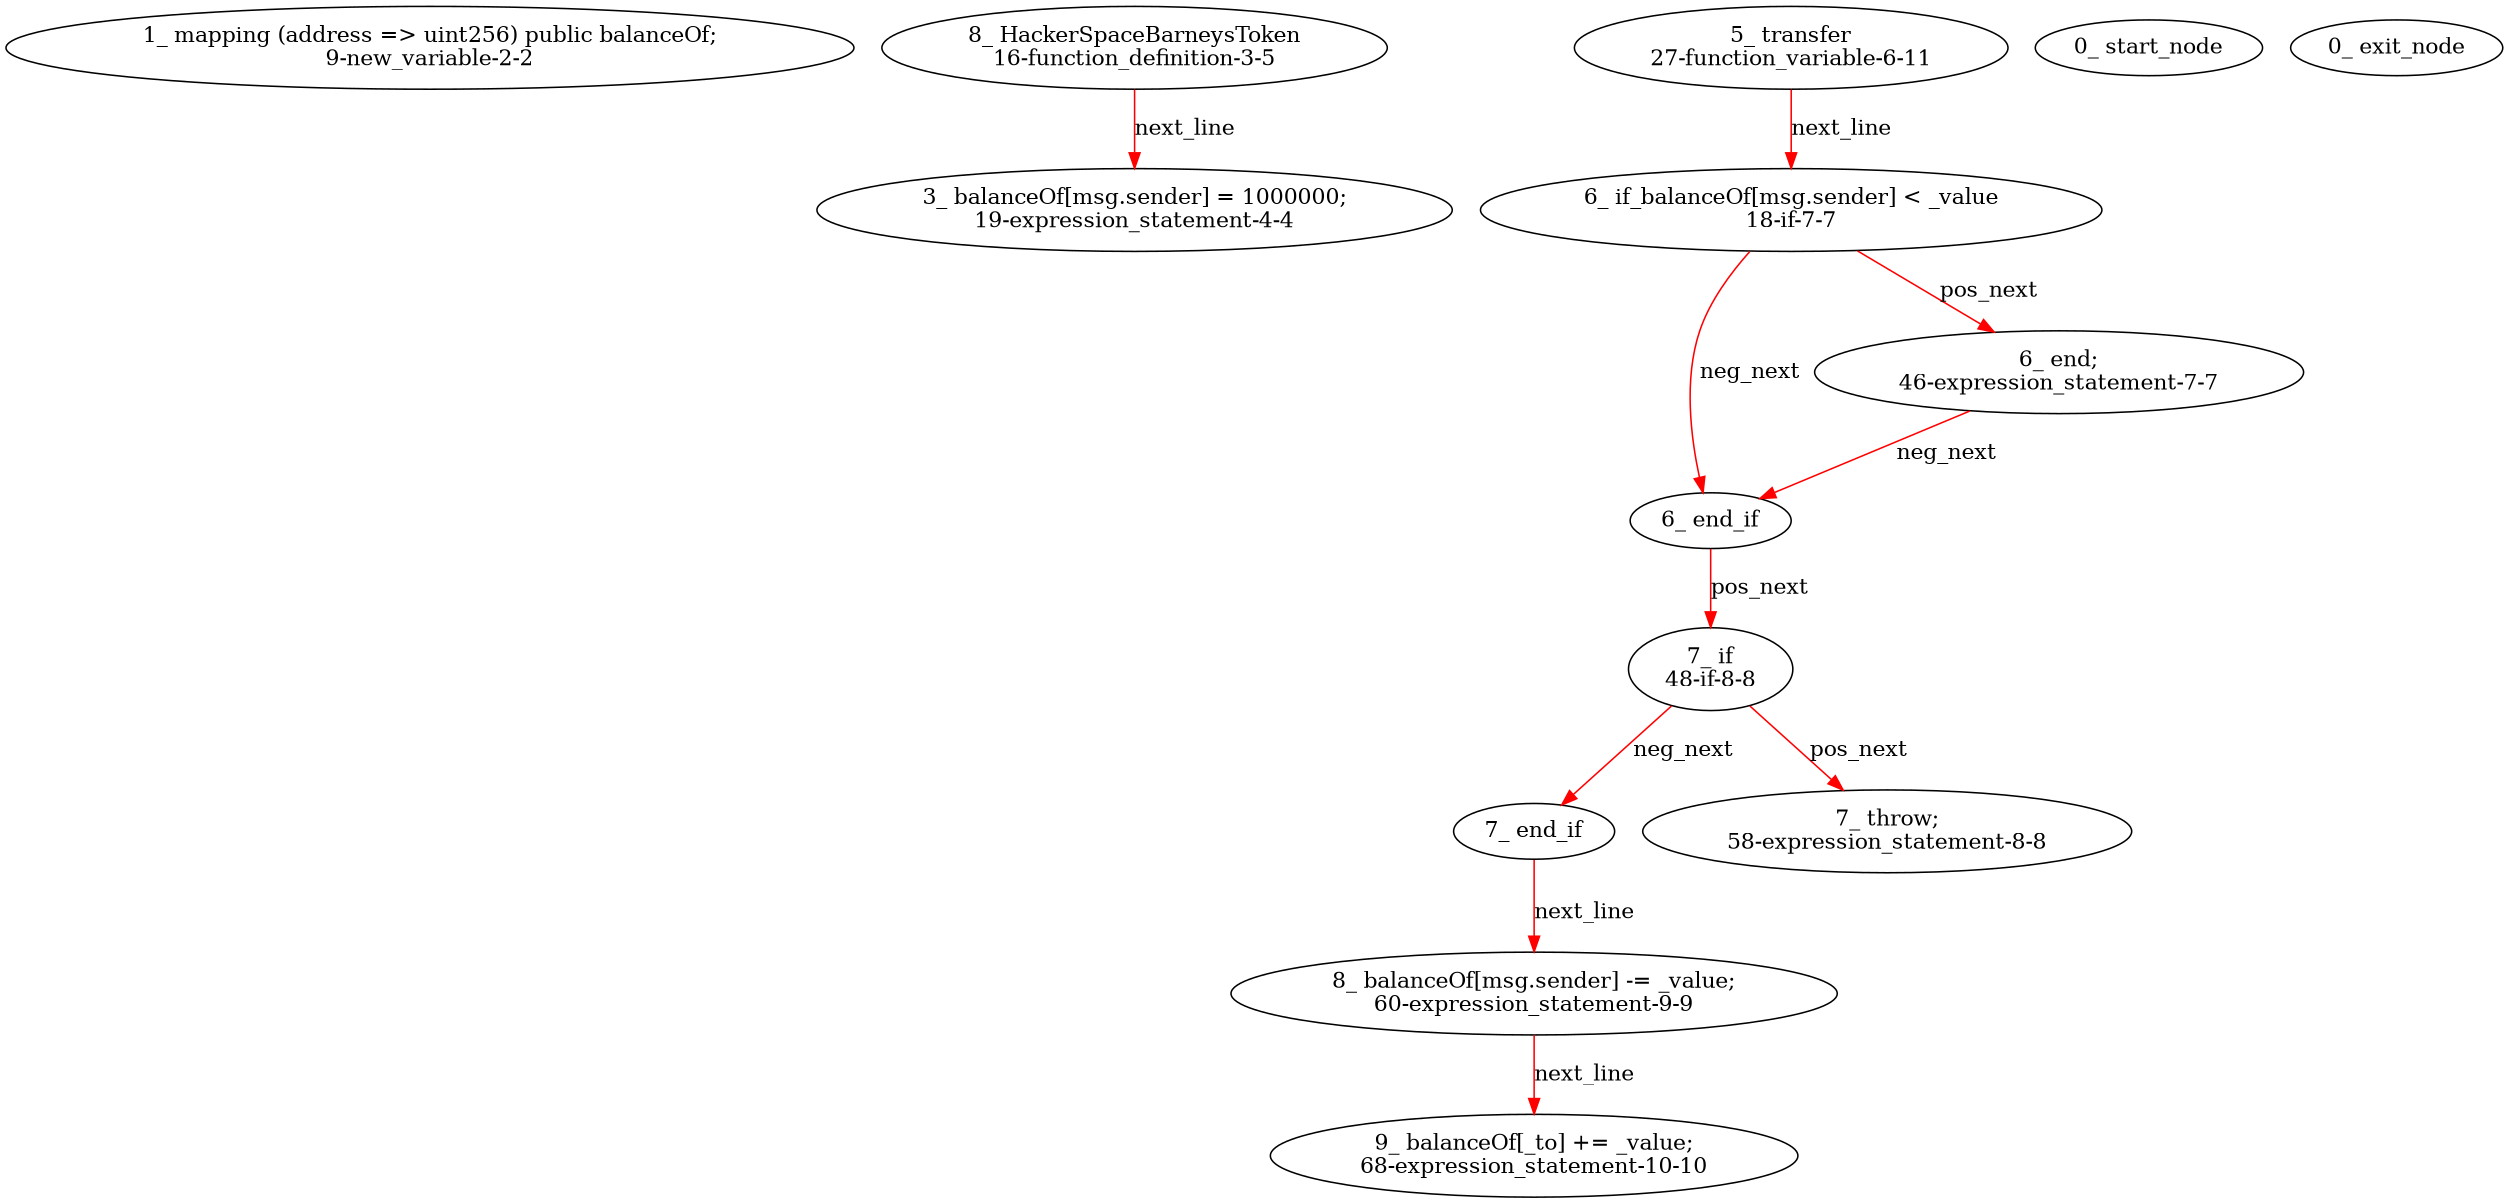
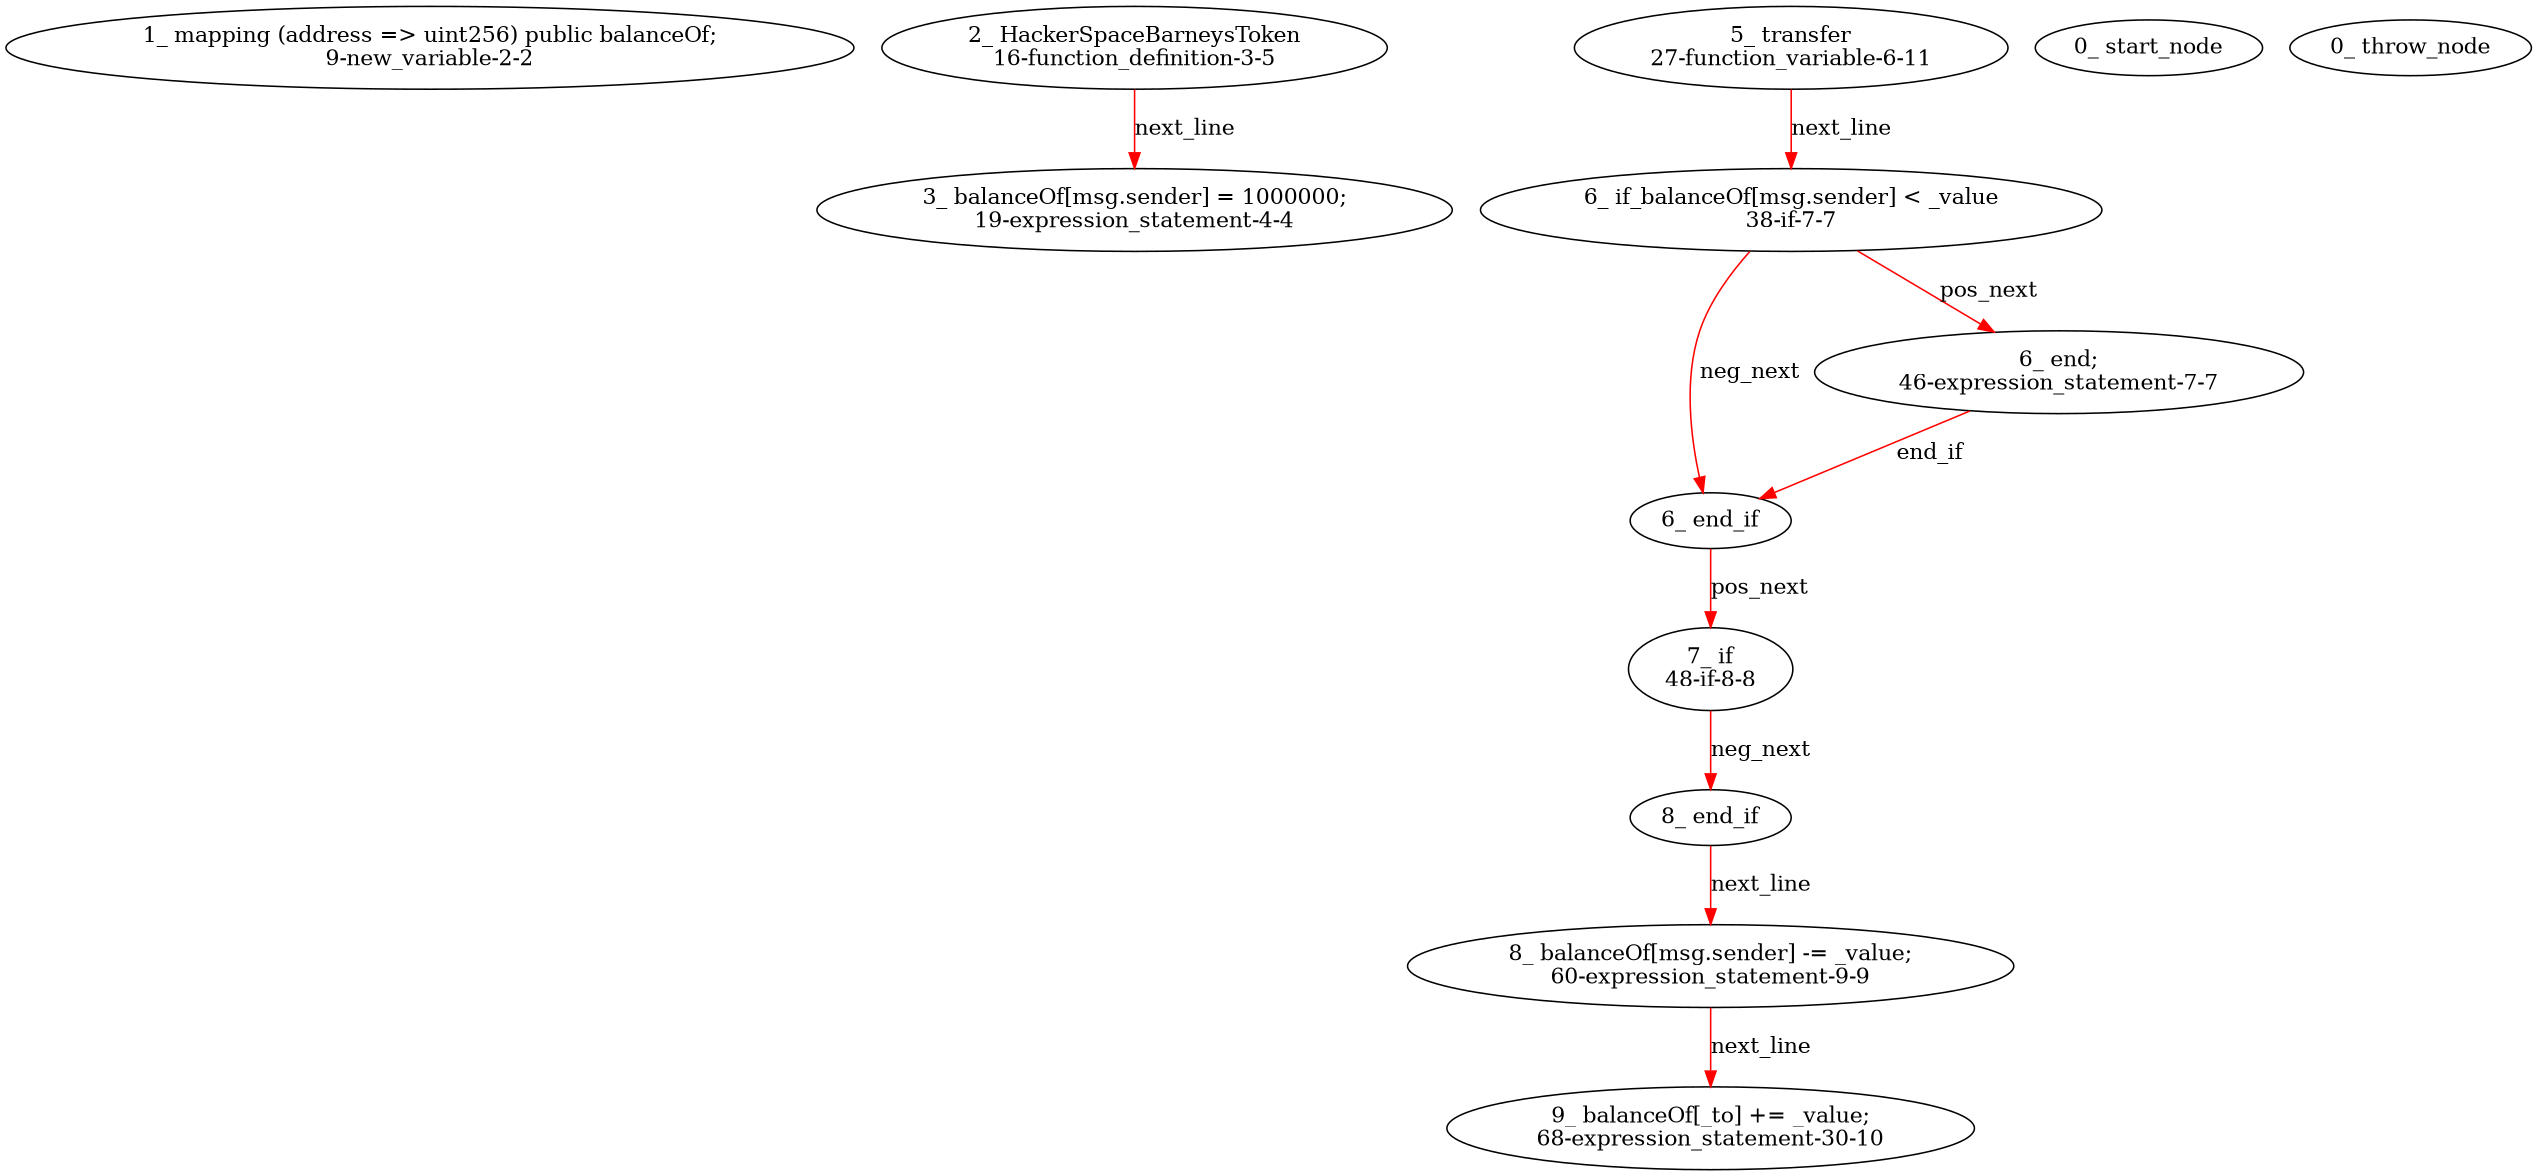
(1135, 48) -> (1135, 48)
(2397, 48) -> (2411, 48)
(1791, 210) -> (1791, 210)
(1947, 453) -> (1930, 453)
(1534, 831) -> (1711, 818)
(1887, 831) -> none
(1534, 1156) -> (1711, 1128)
